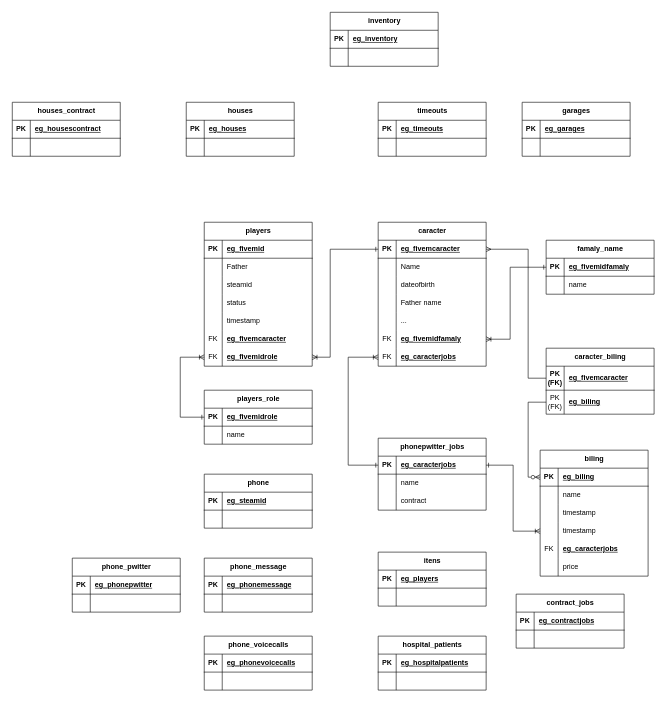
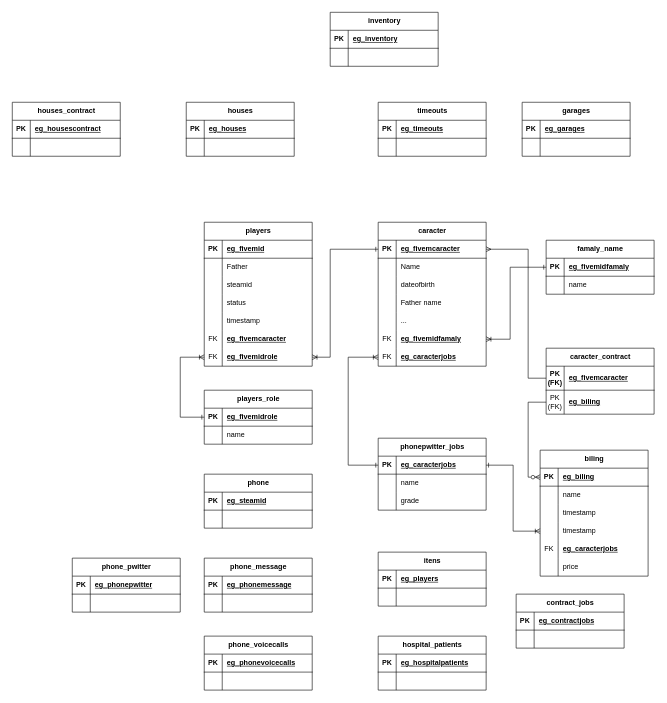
(601, 357) -> (601, 357)
(417, 501) -> (411, 501)
